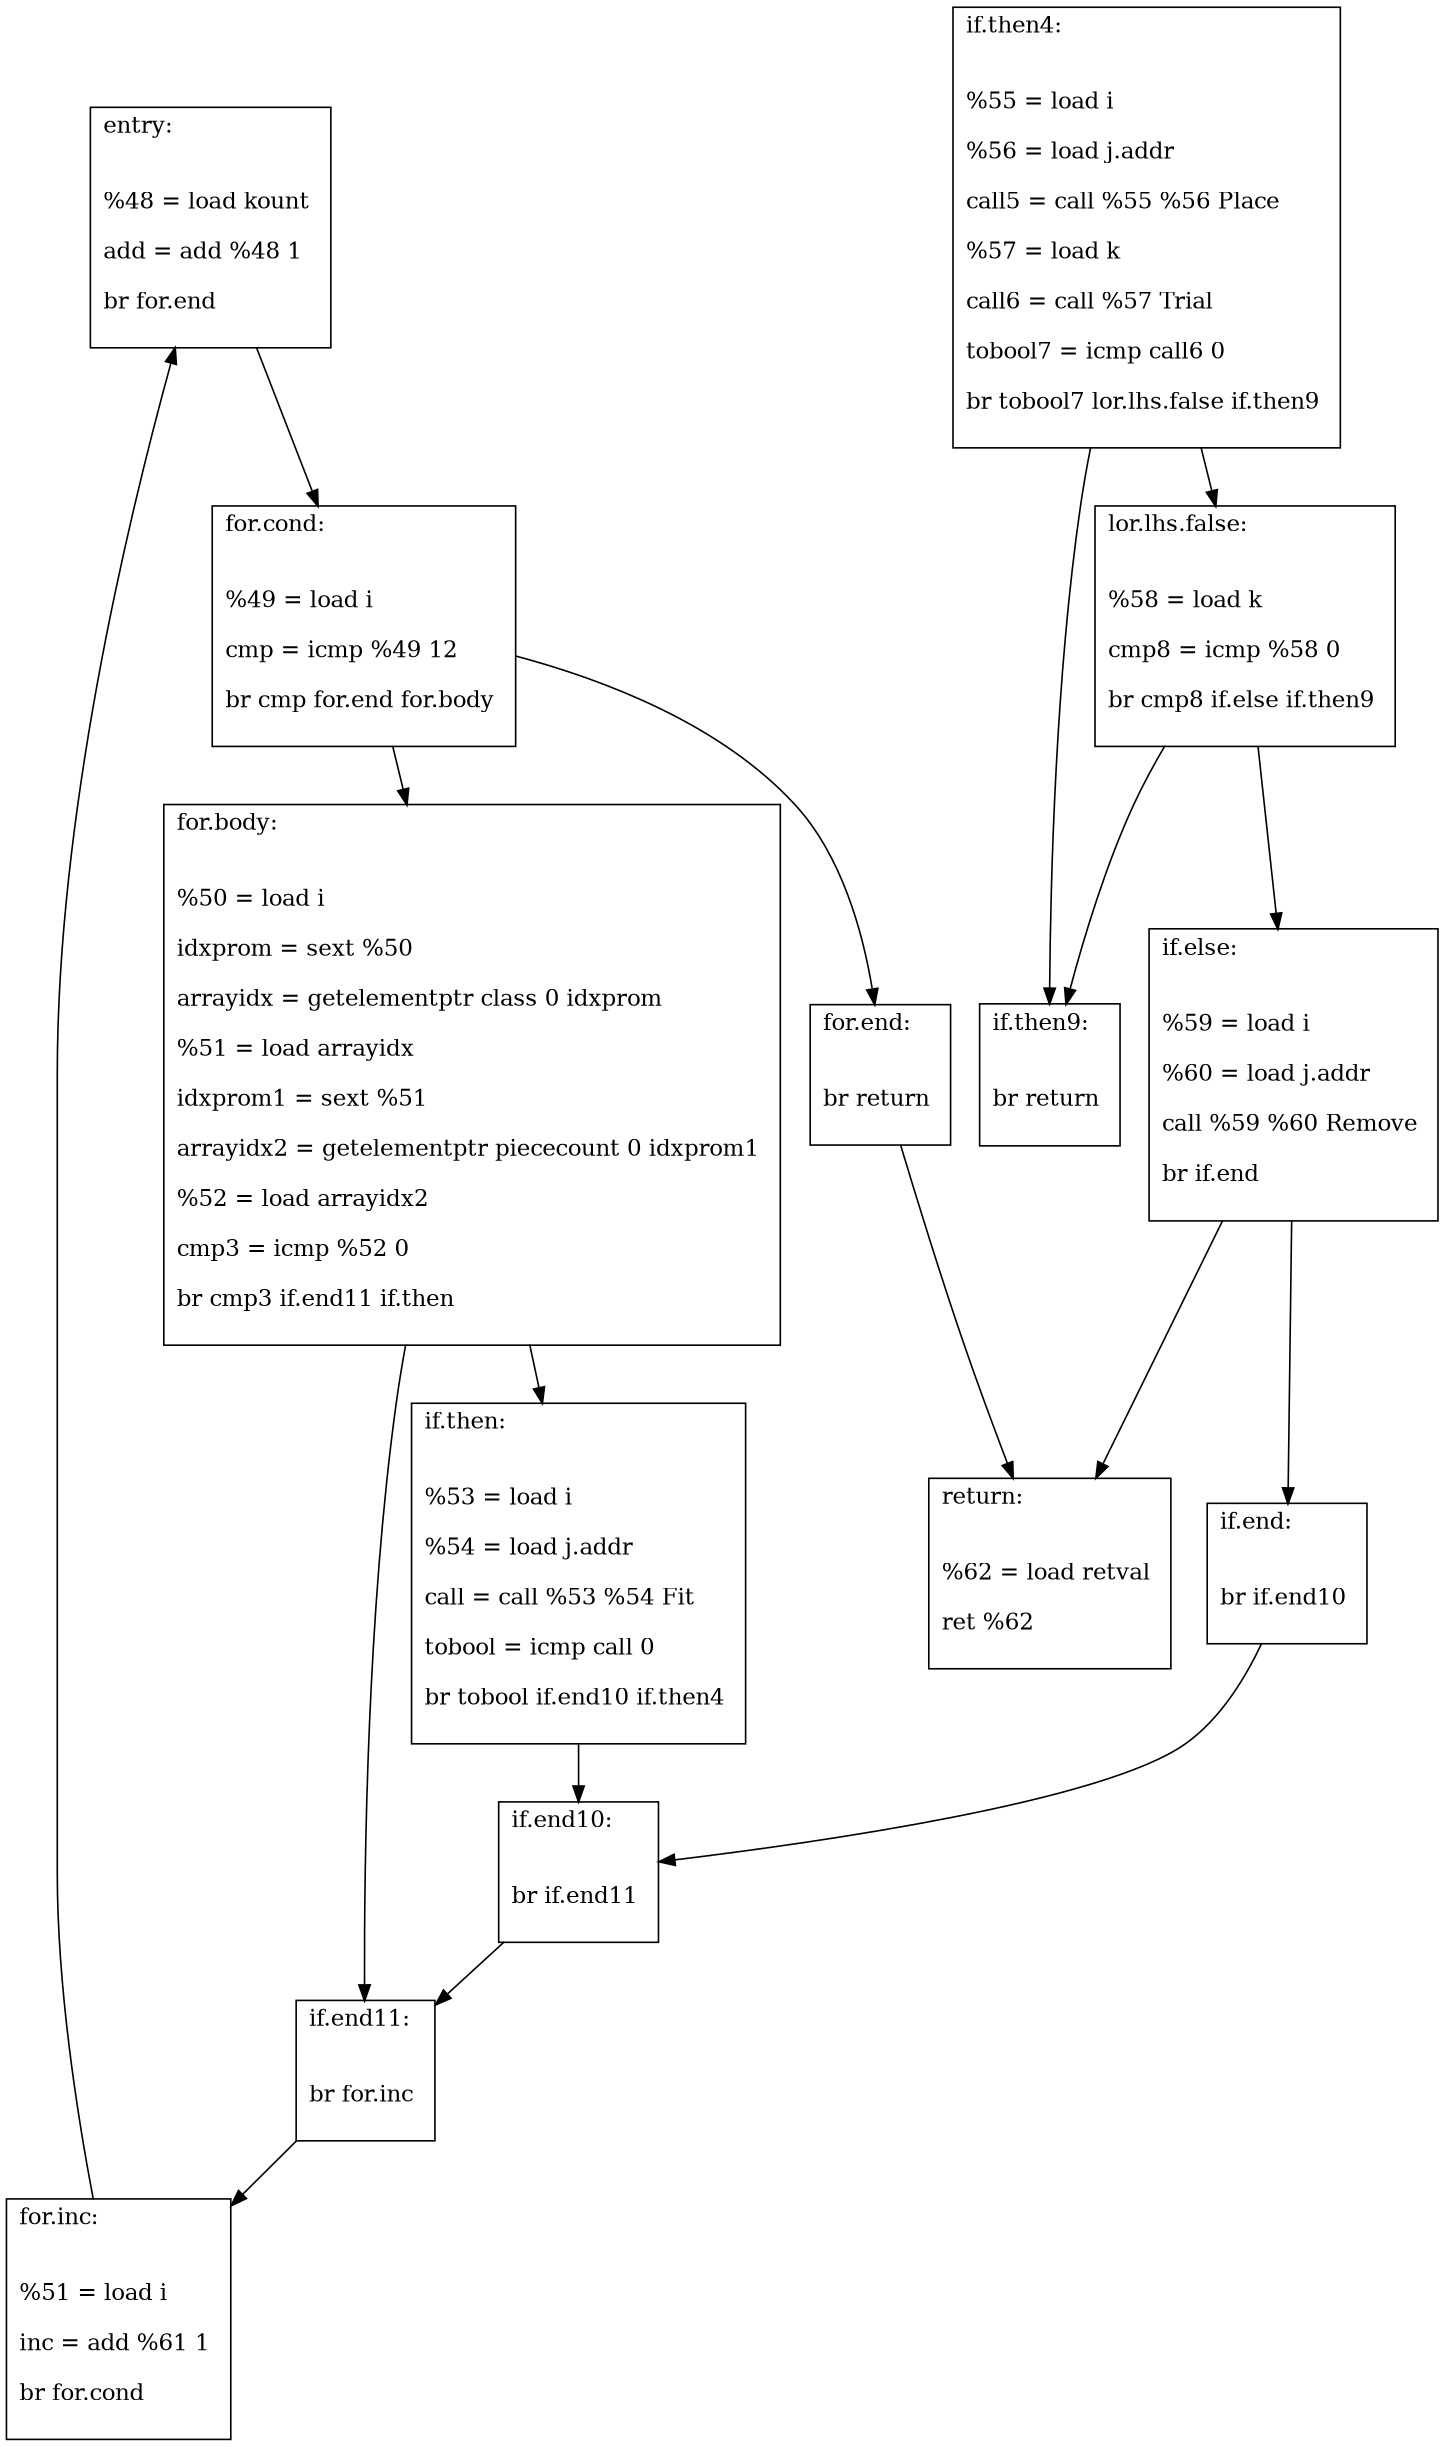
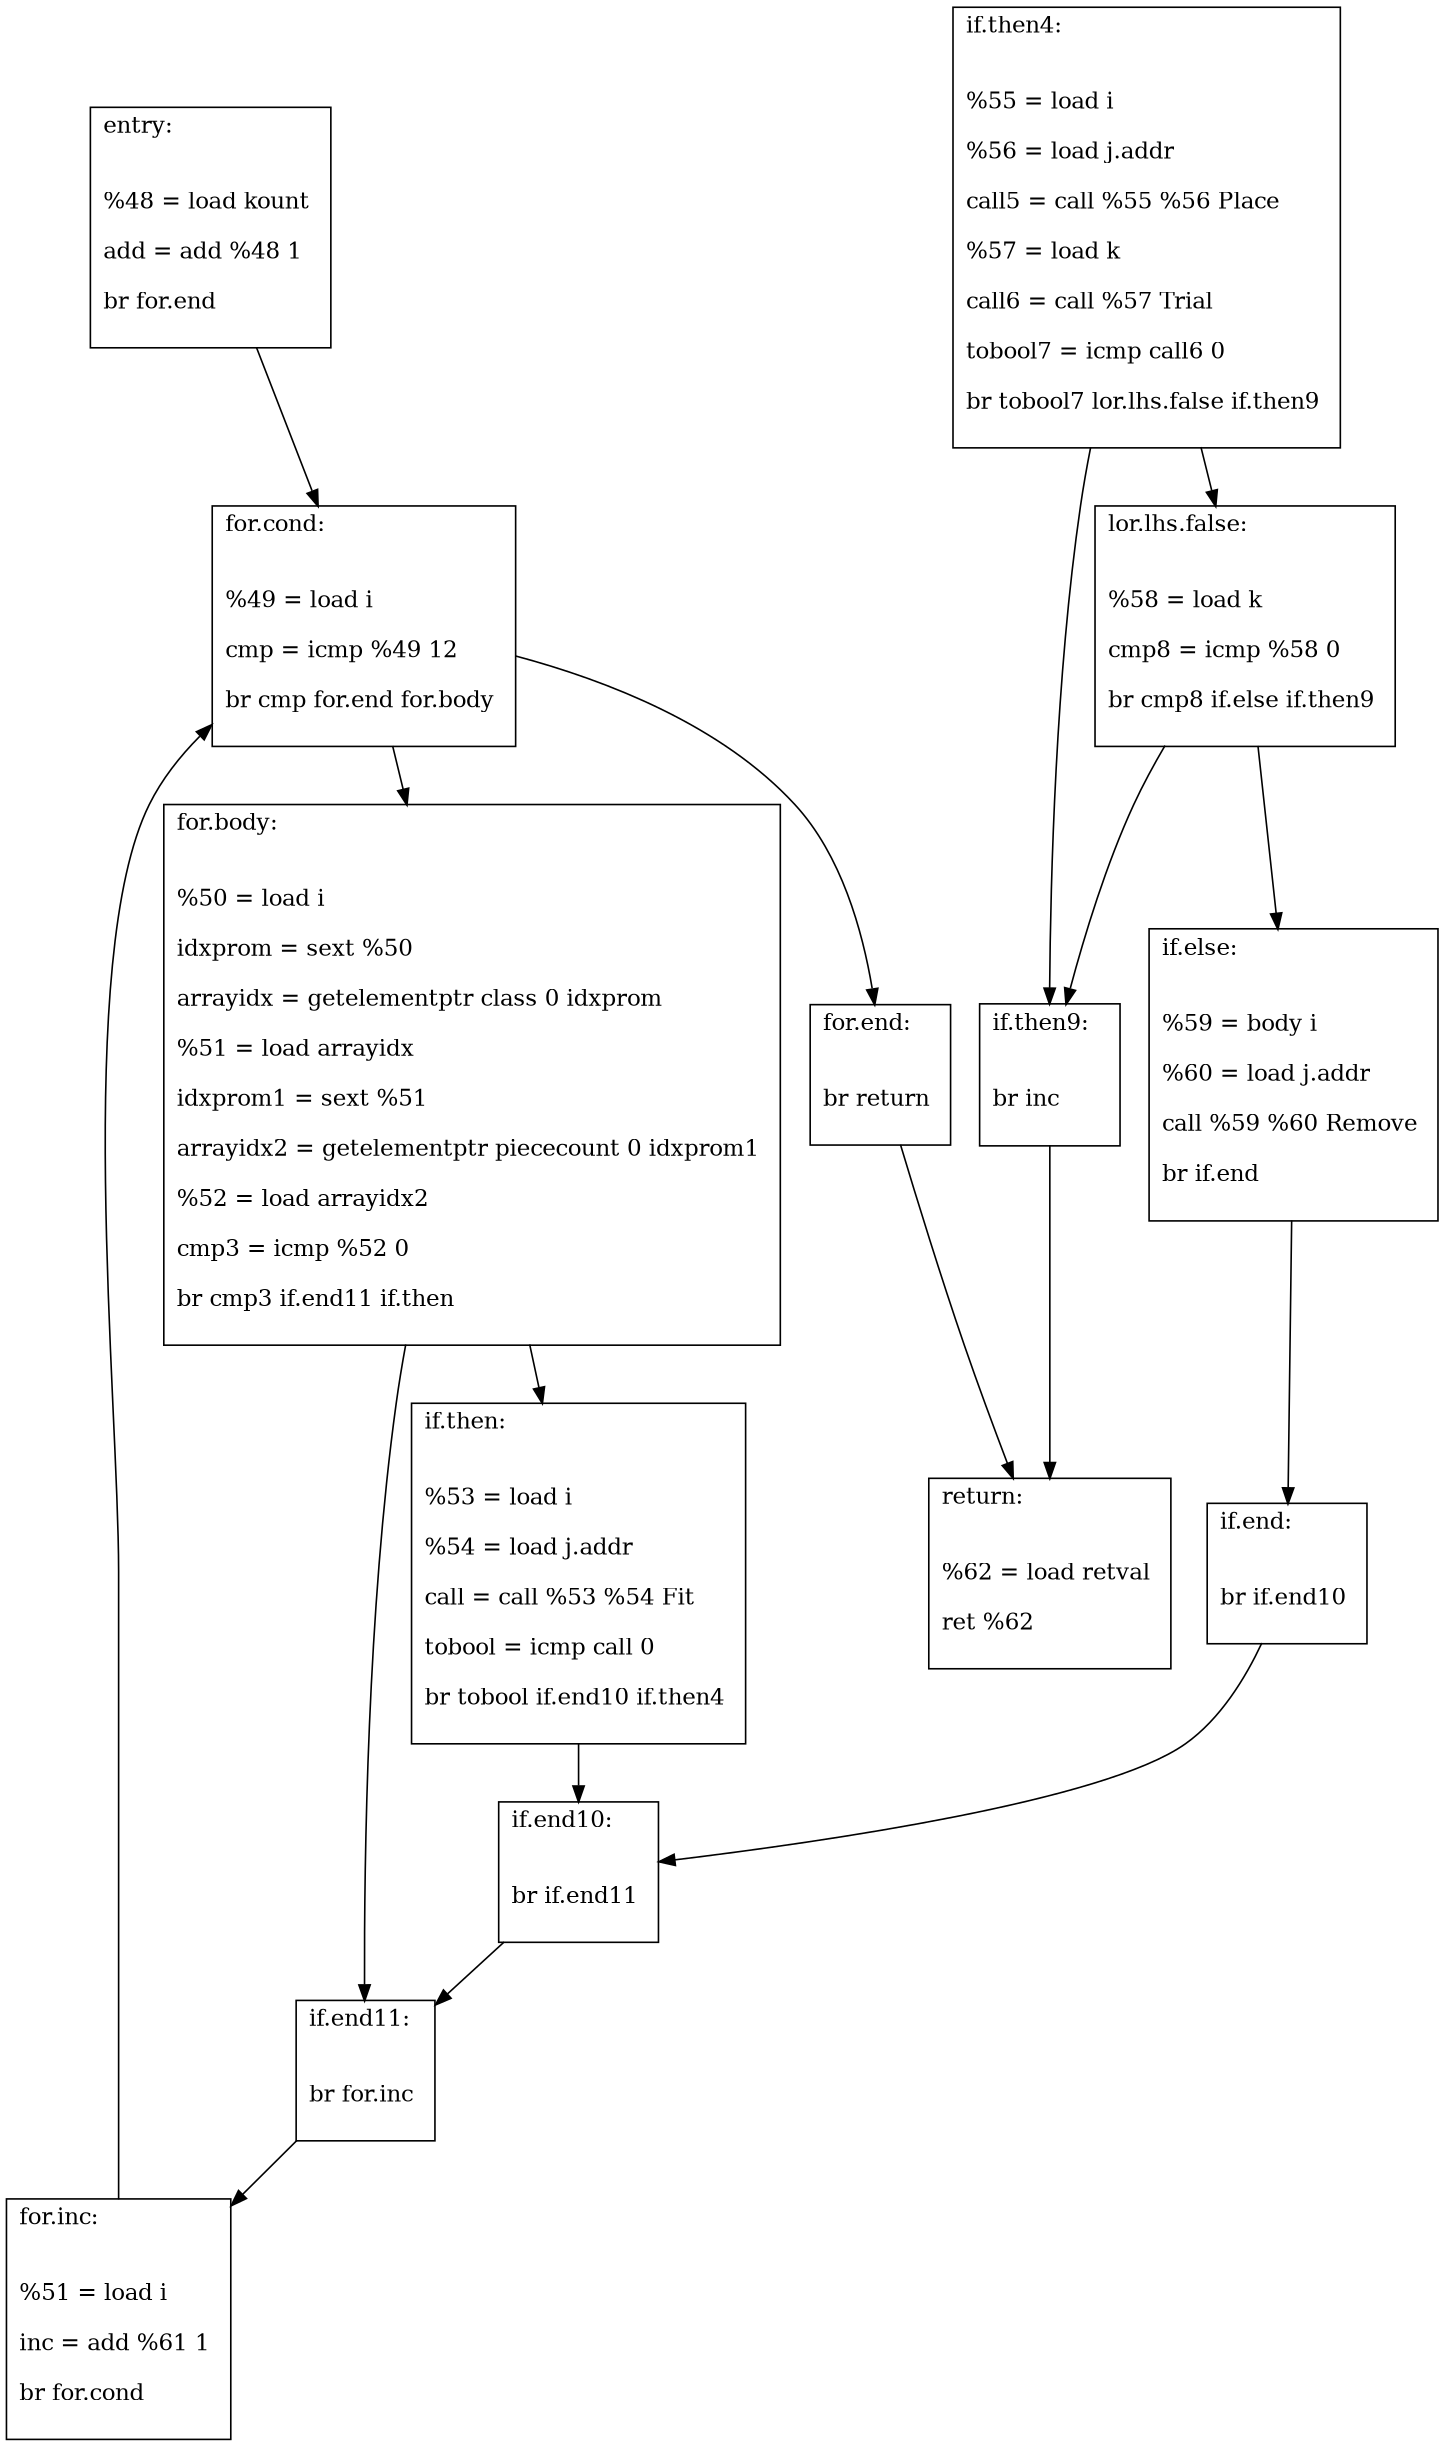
(1240, 1024) -> (1244, 1024)
(1050, 1099) -> (1030, 1099)
(57, 1277) -> (115, 1457)
(1163, 1342) -> (1050, 1304)
